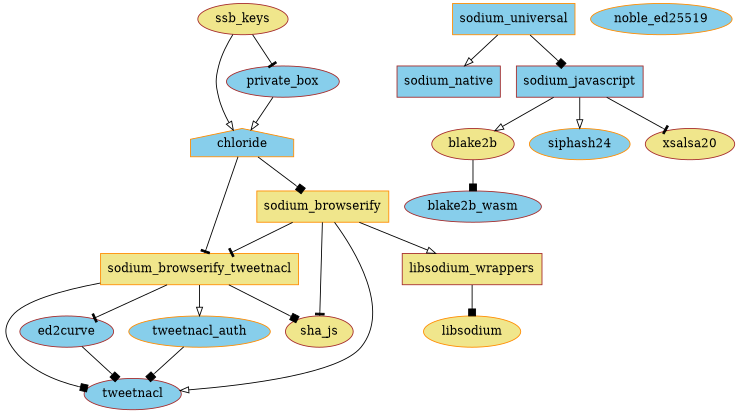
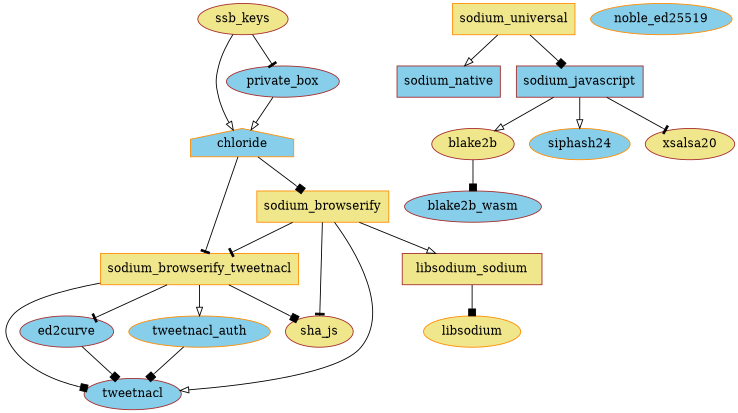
(514, 19) -> (514, 19)
(472, 269) -> (472, 269)
